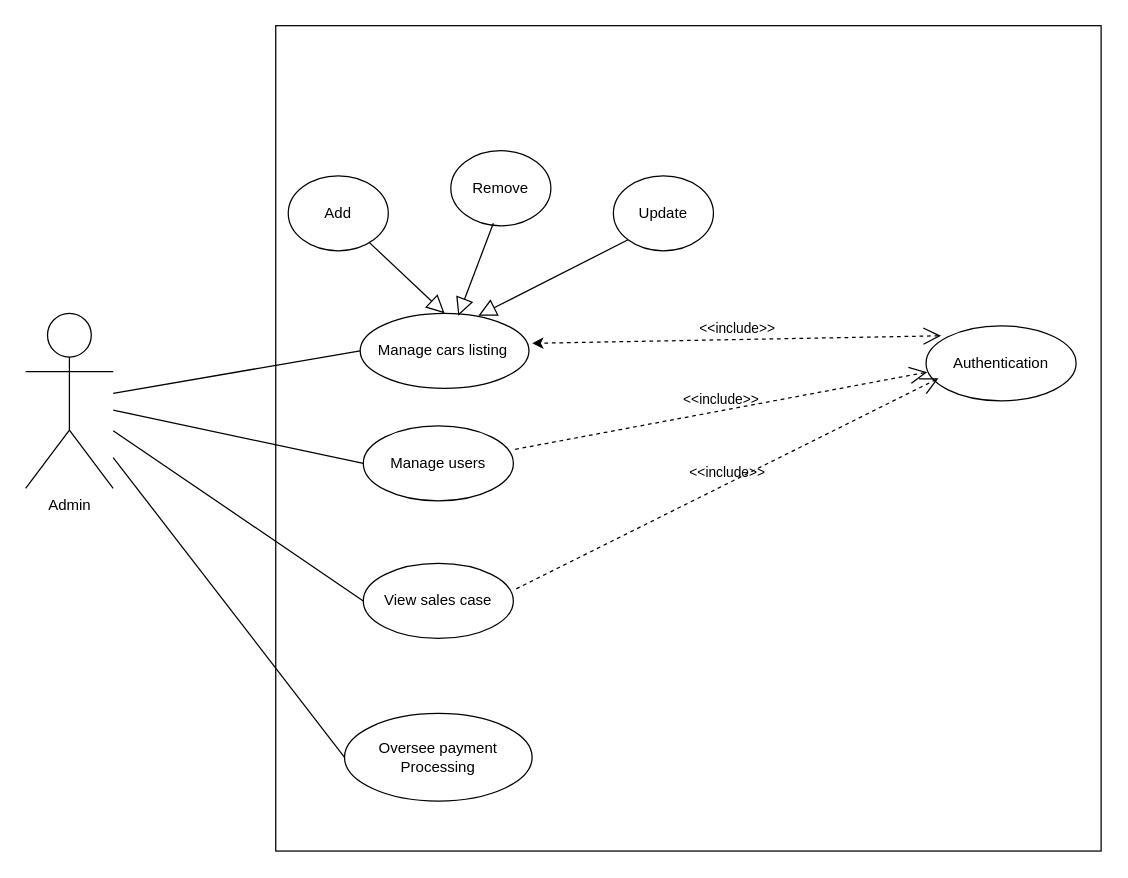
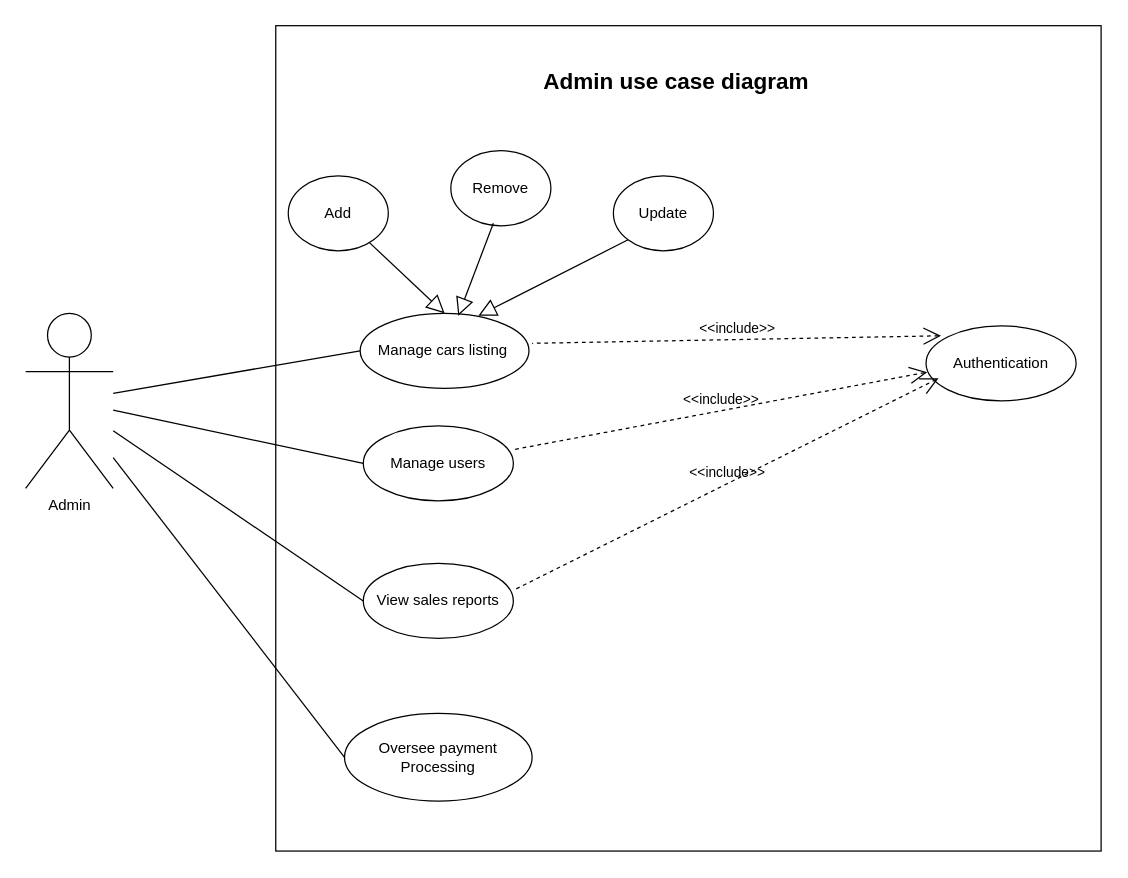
none -> (676, 82)
(542, 343) -> (538, 343)
(438, 601) -> (438, 601)
